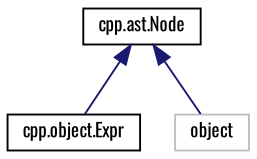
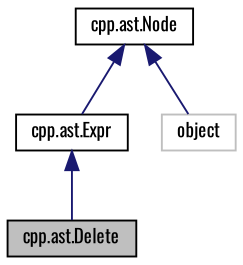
(74, 133) -> (72, 133)
none -> (72, 239)
